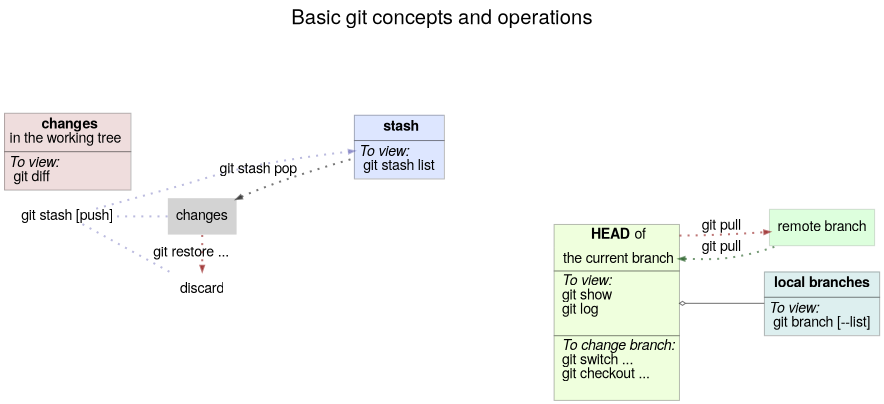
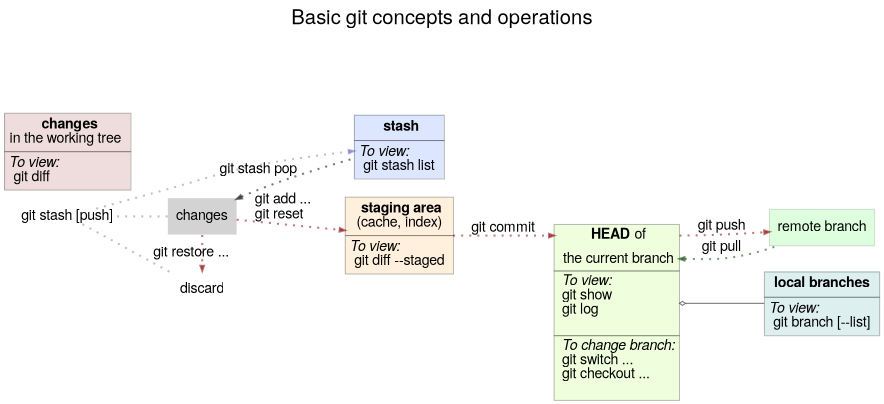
(722, 226) -> (722, 226)
none -> (399, 236)
